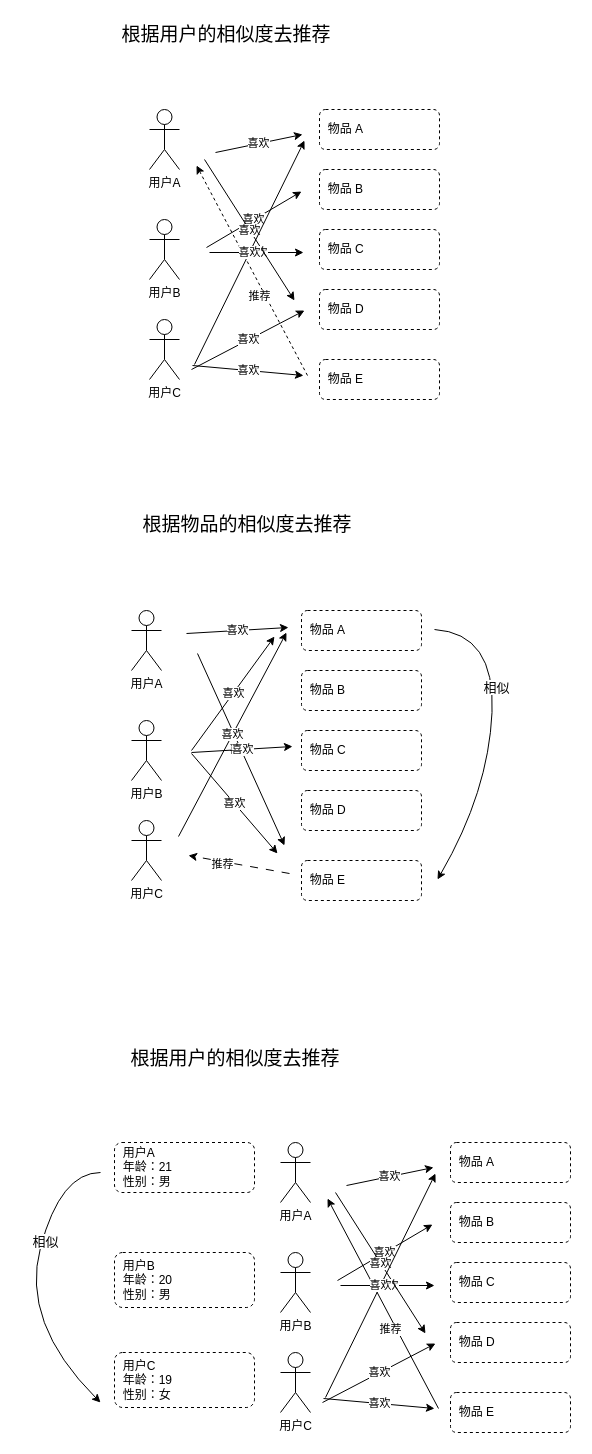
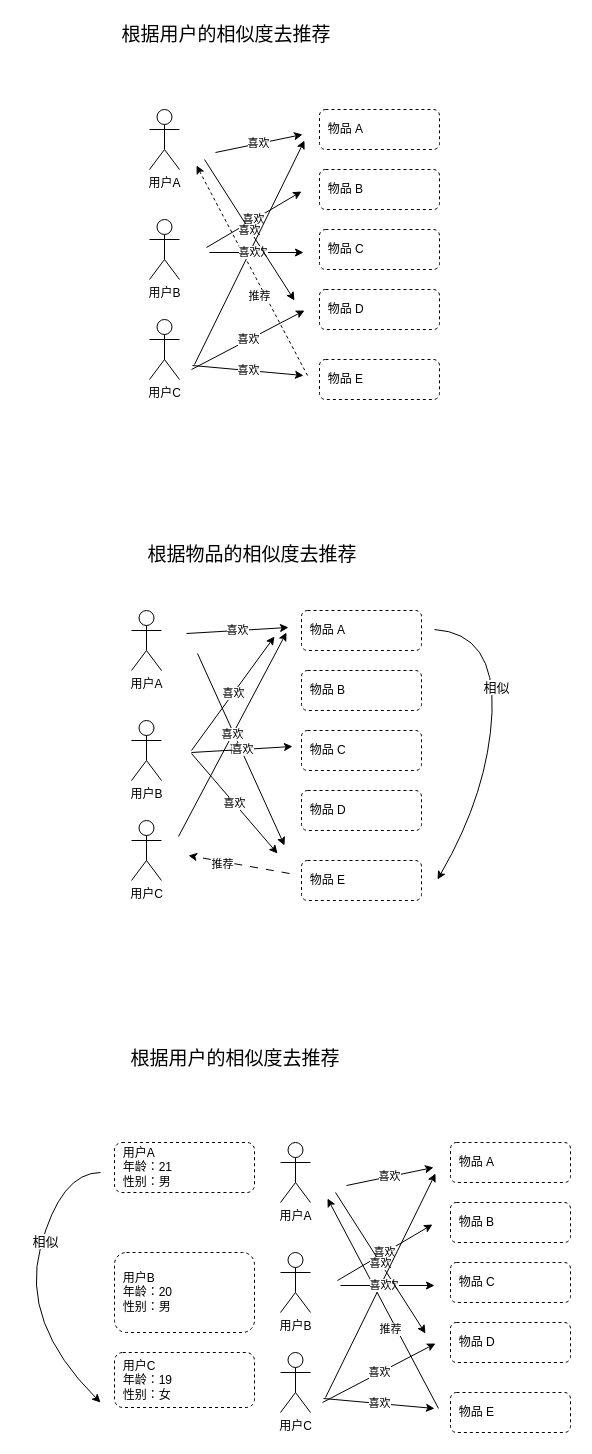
(248, 526) -> (253, 556)
(185, 1280) -> (185, 1293)
